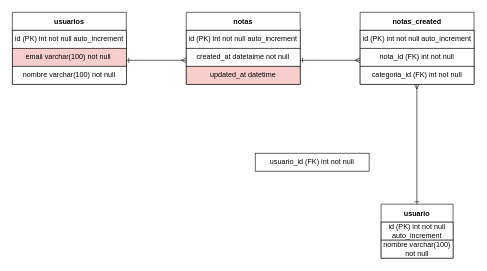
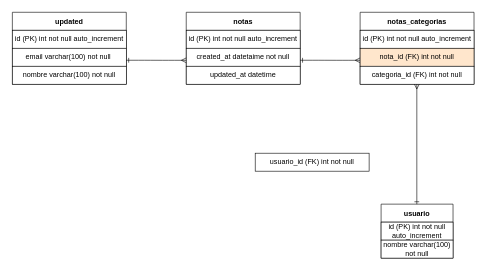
(69, 22) -> (69, 22)
(417, 22) -> (417, 22)
(69, 57) -> (69, 57)
(417, 57) -> (417, 57)
(243, 75) -> (243, 75)
